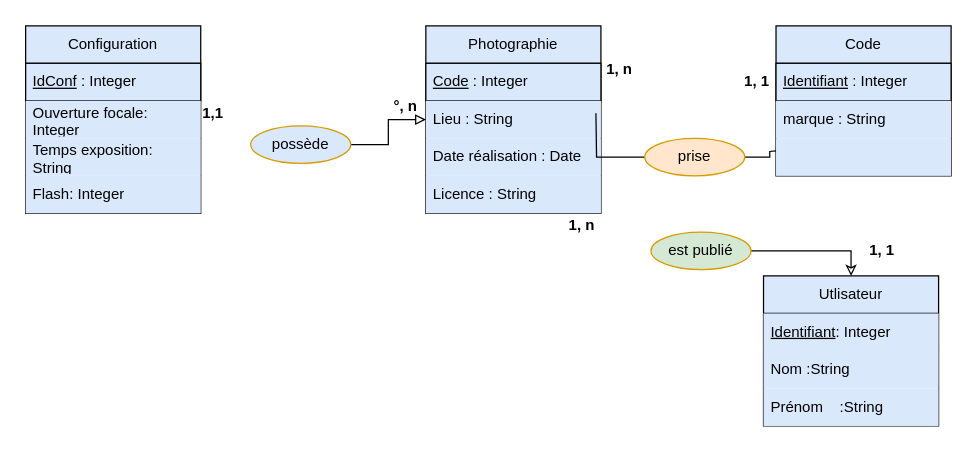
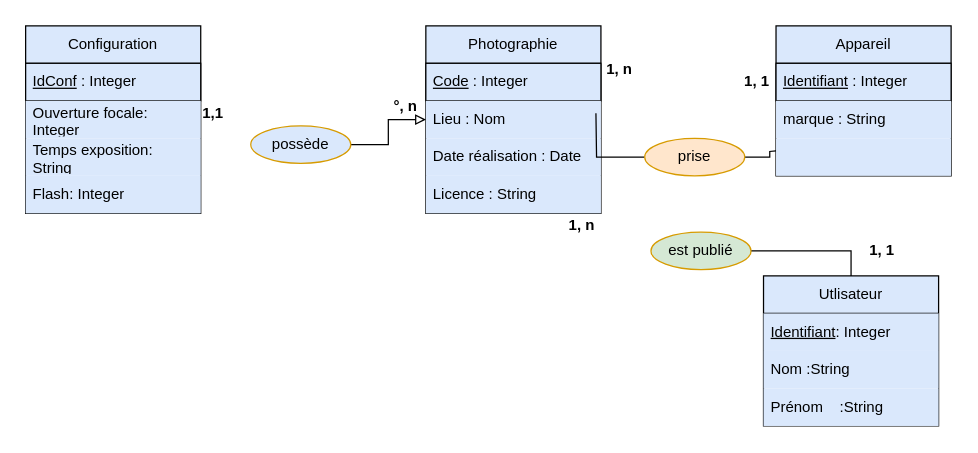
(863, 44) -> (863, 44)
(478, 119) -> (467, 119)
(851, 266) -> (851, 269)
